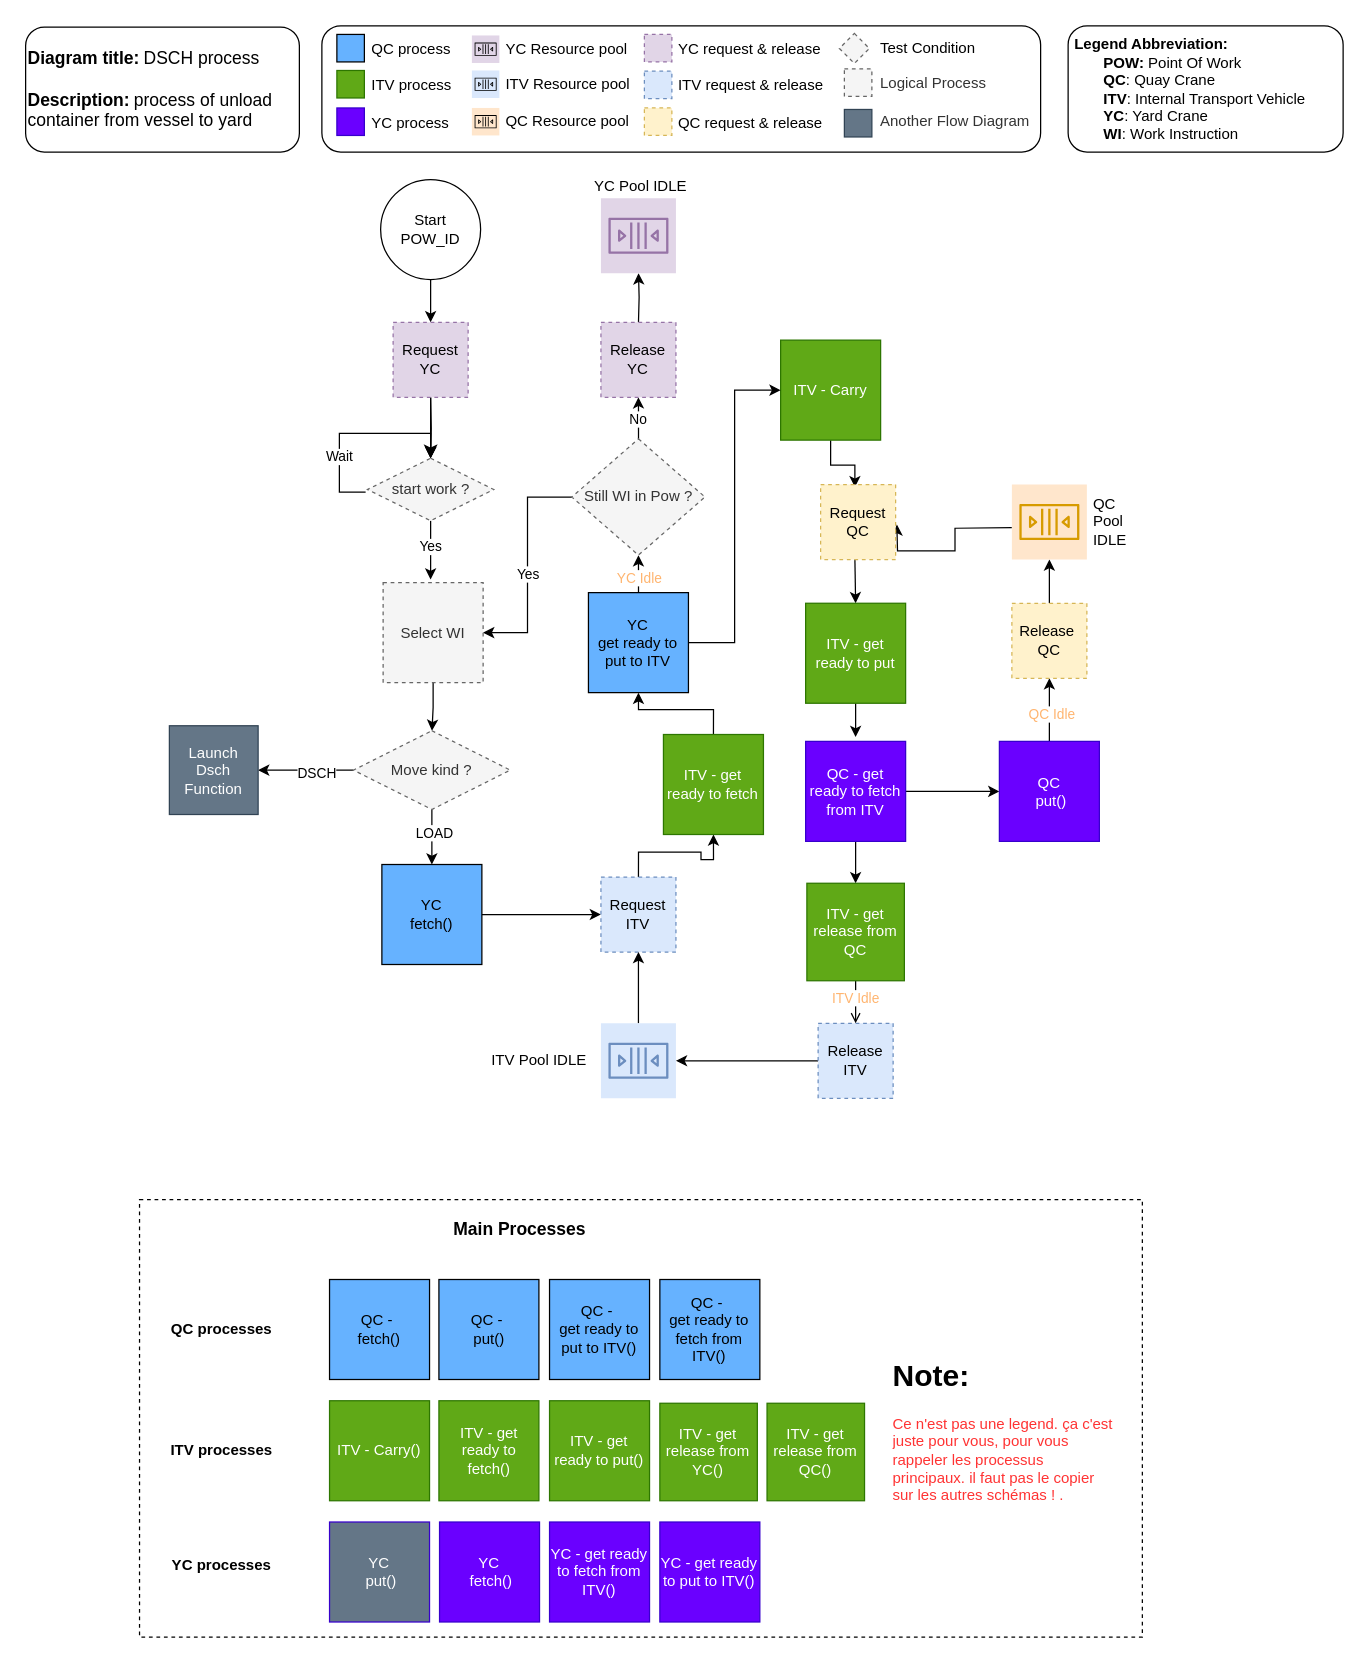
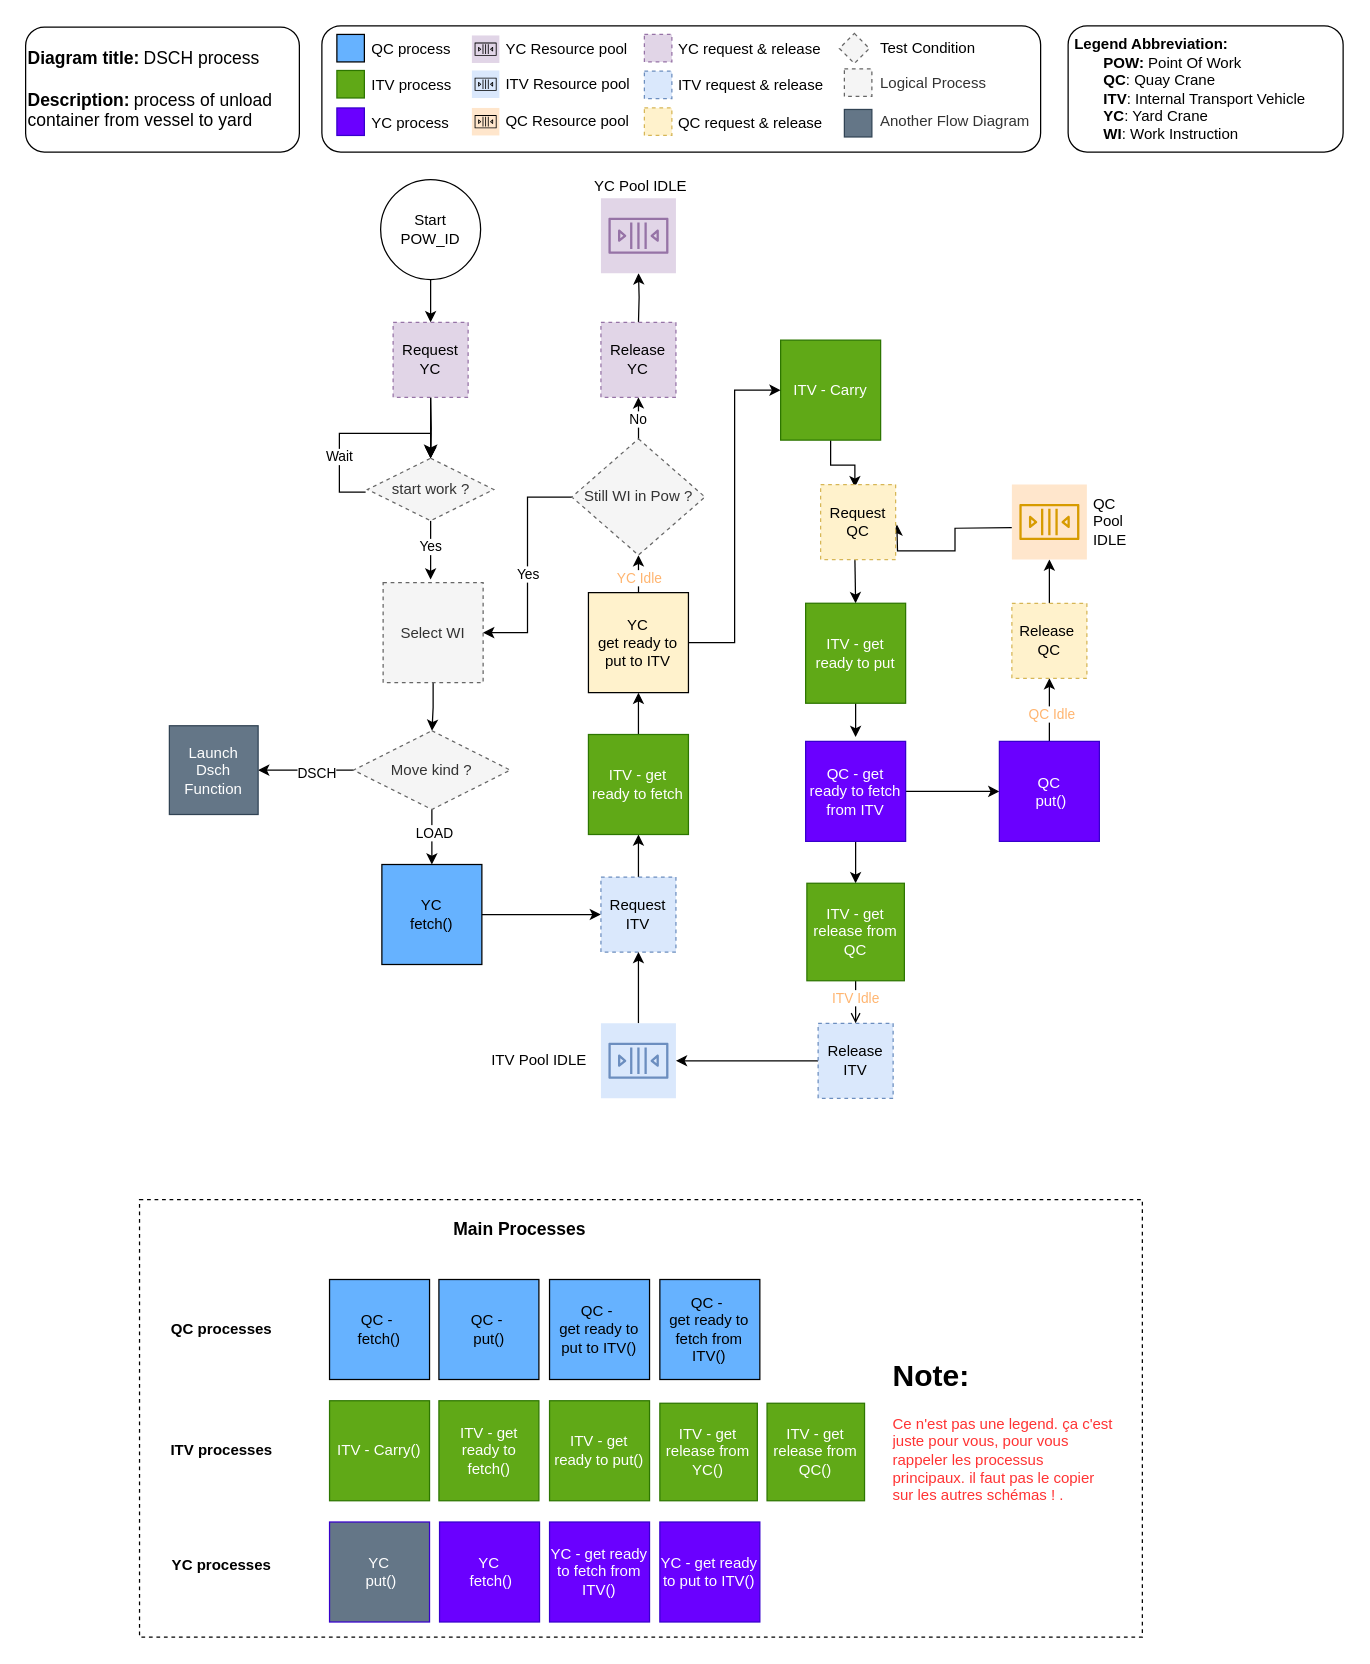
(638, 643) -> (638, 643)
(713, 784) -> (638, 784)
